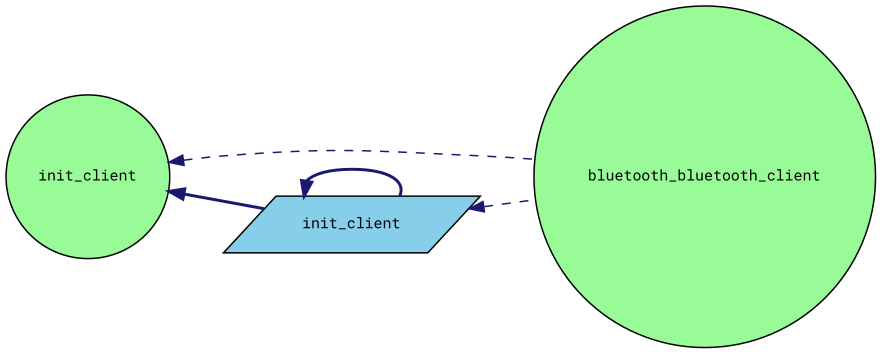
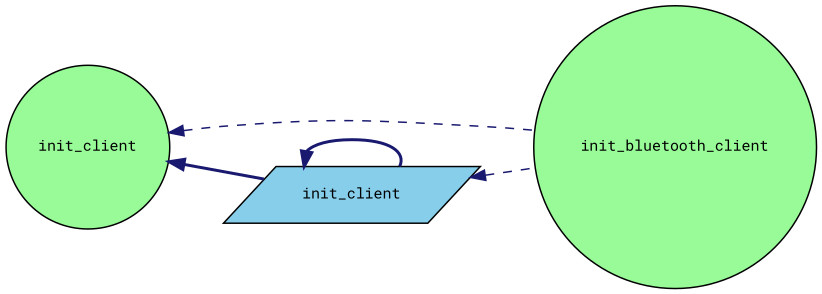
(705, 177) -> (675, 147)
